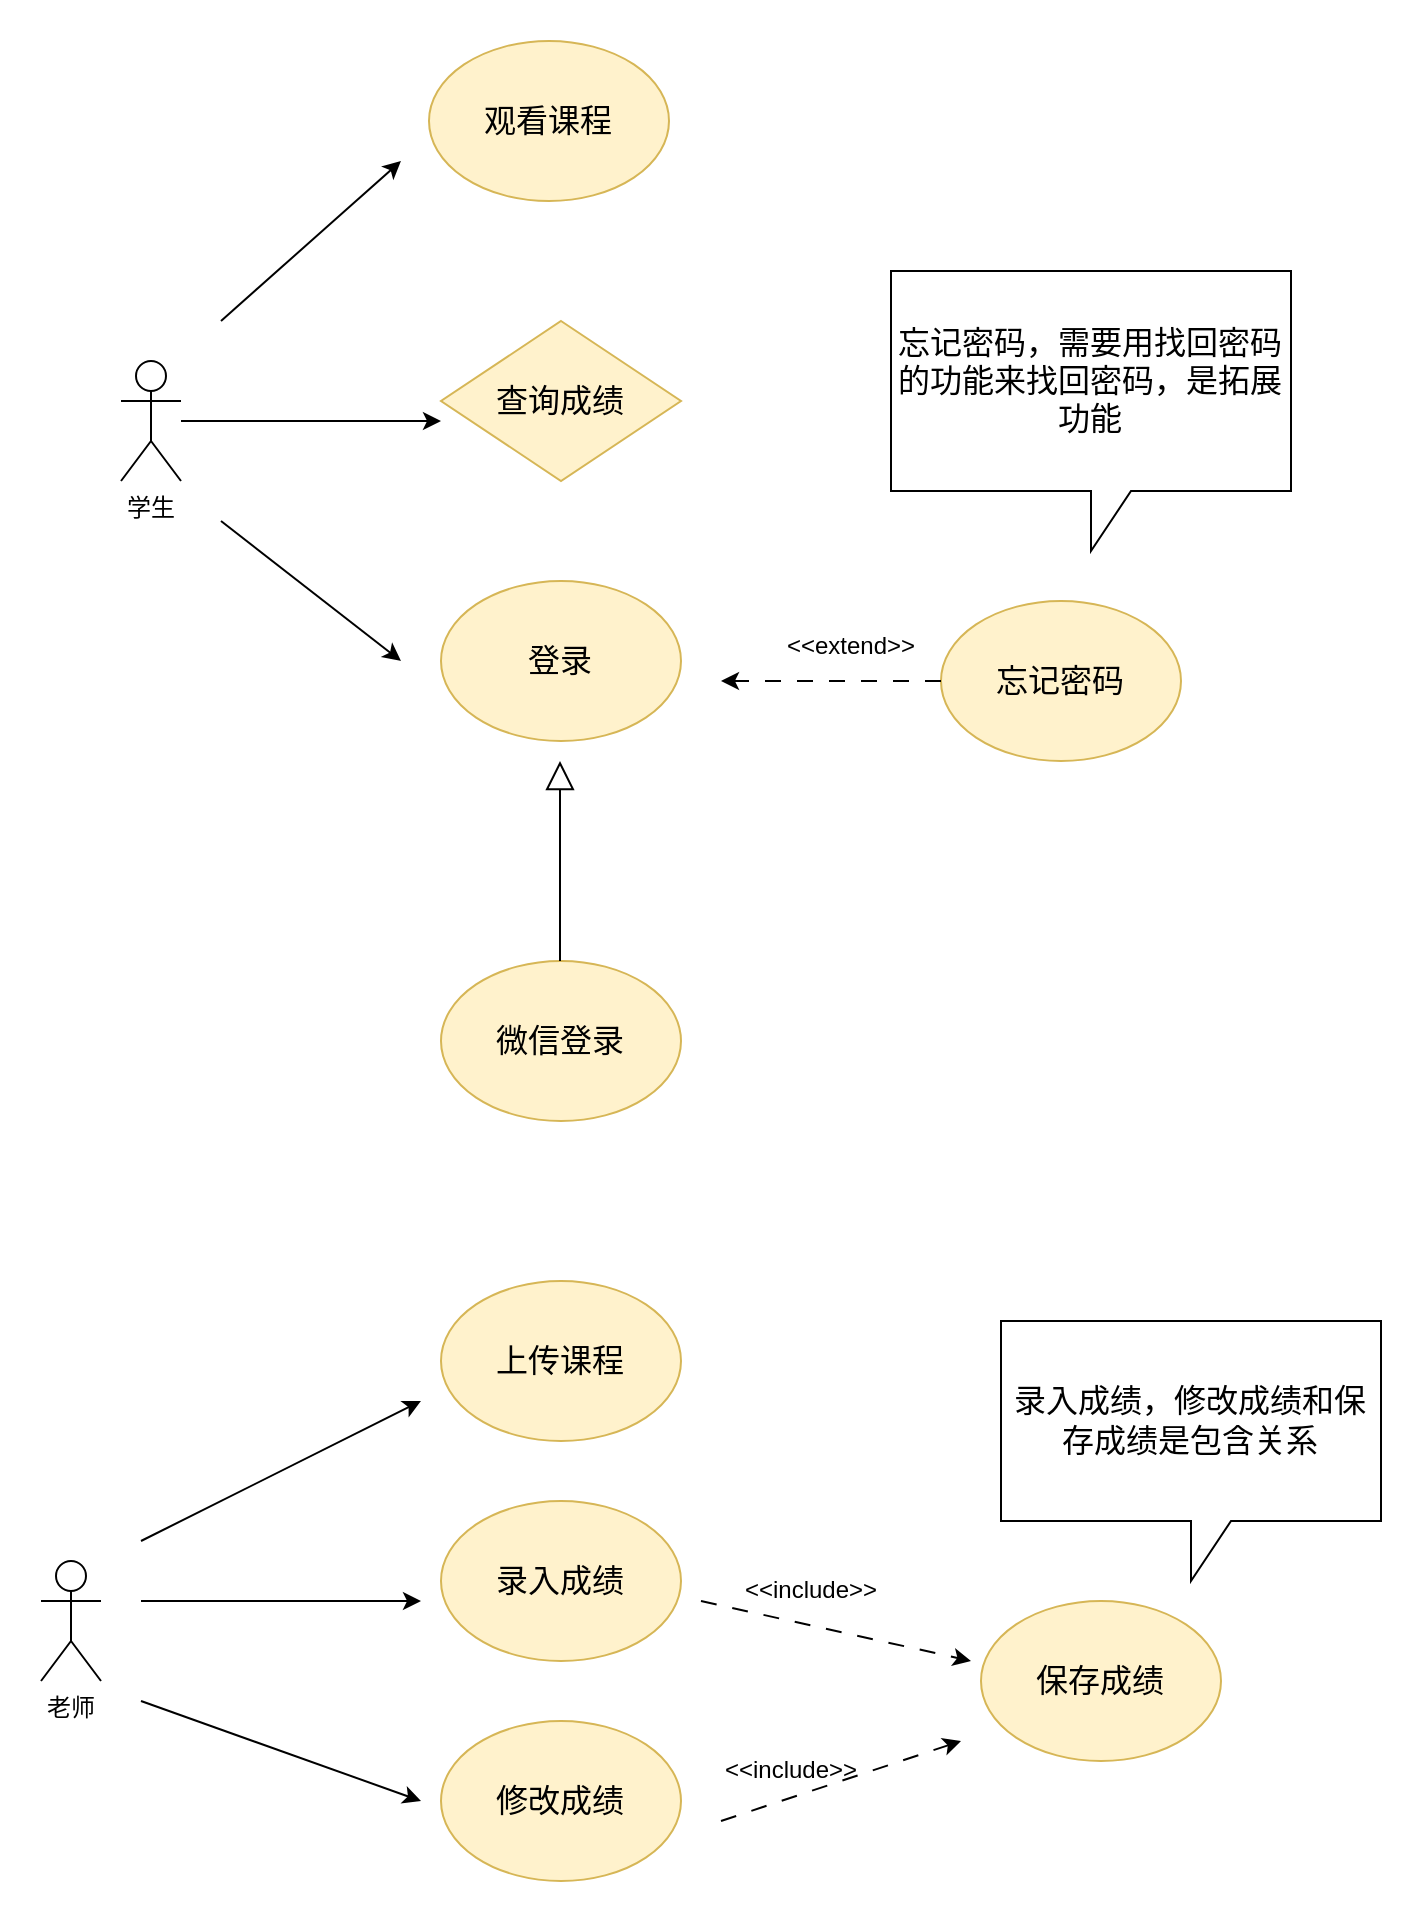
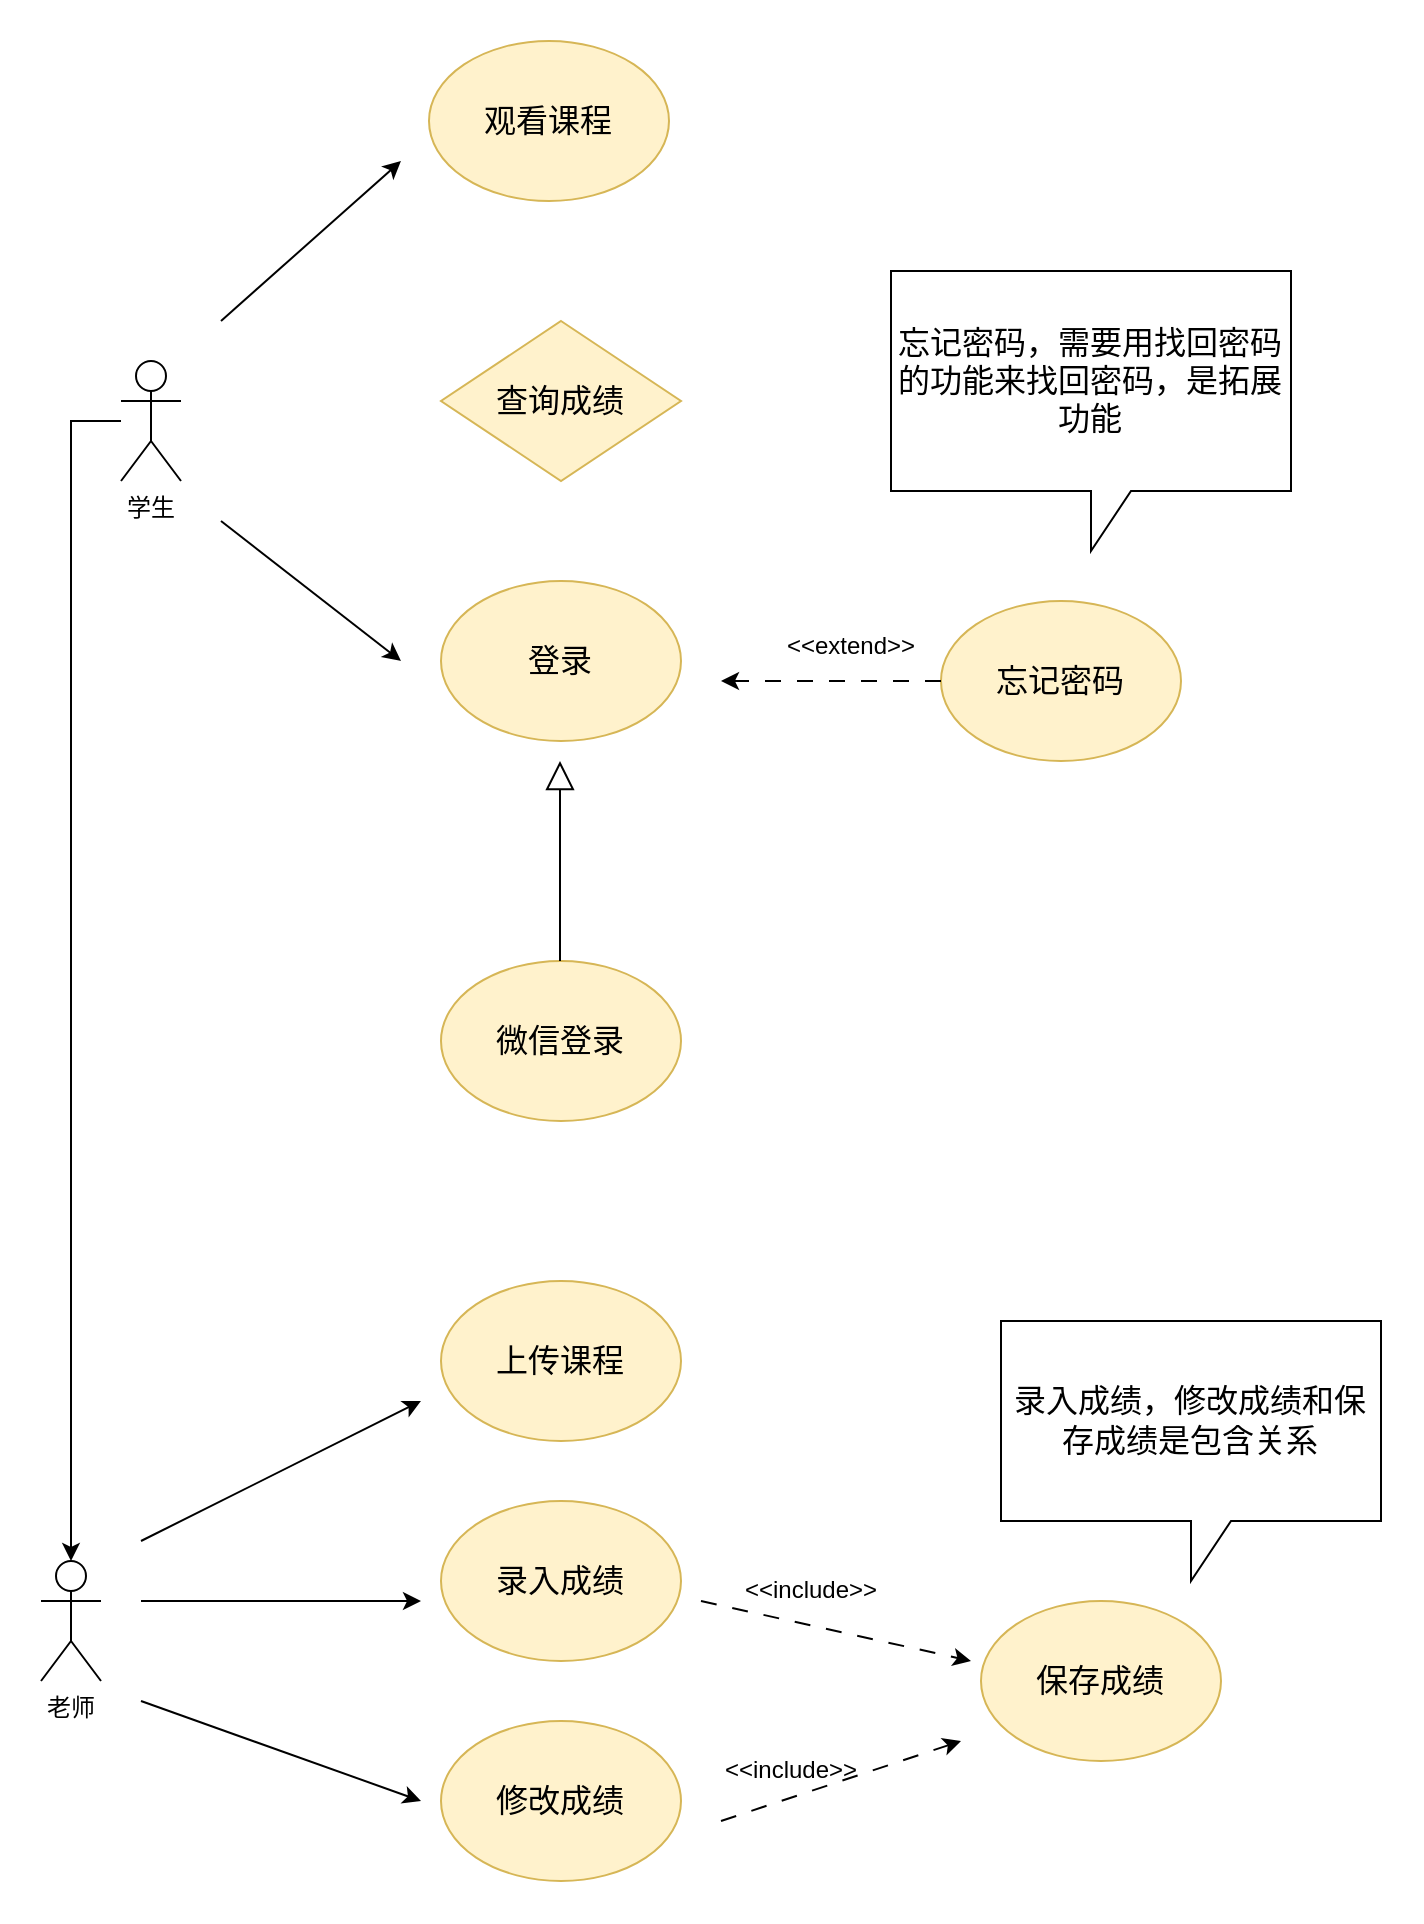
(304, 421) -> (71, 959)
